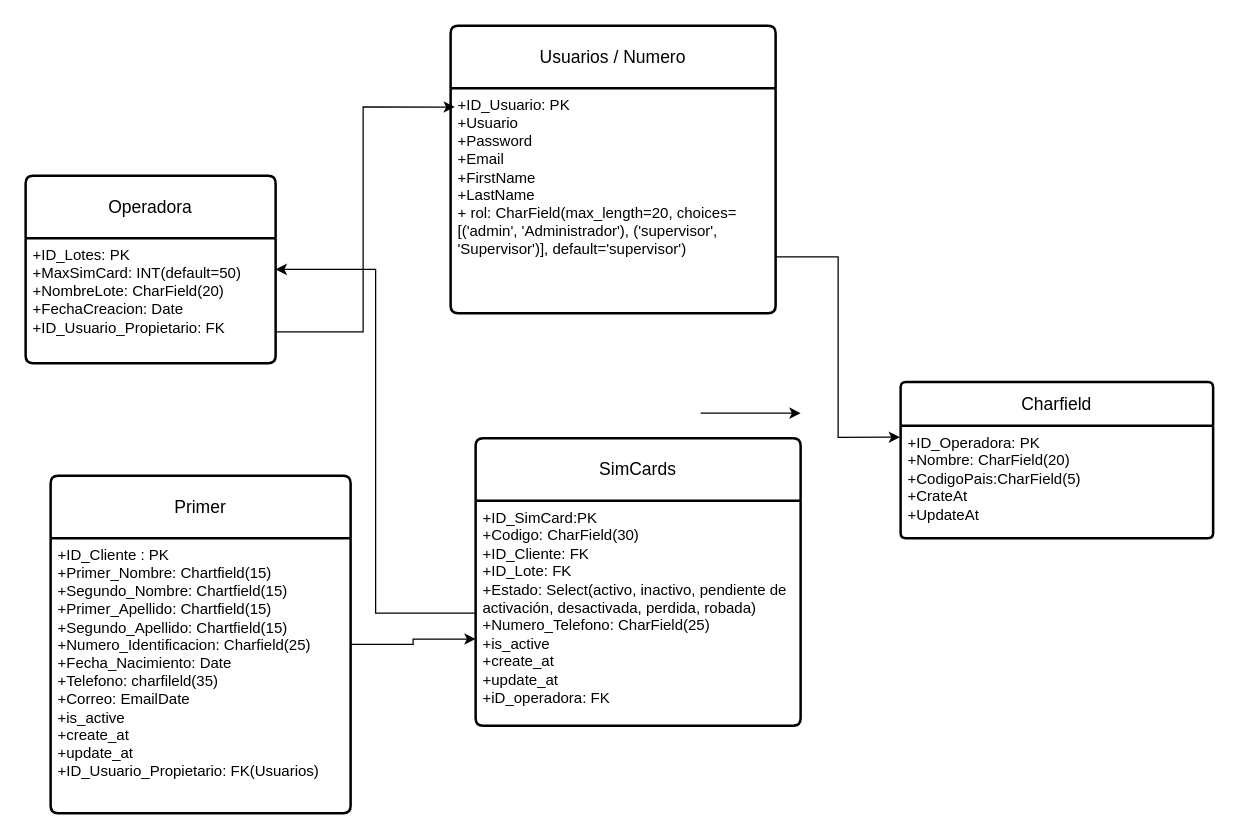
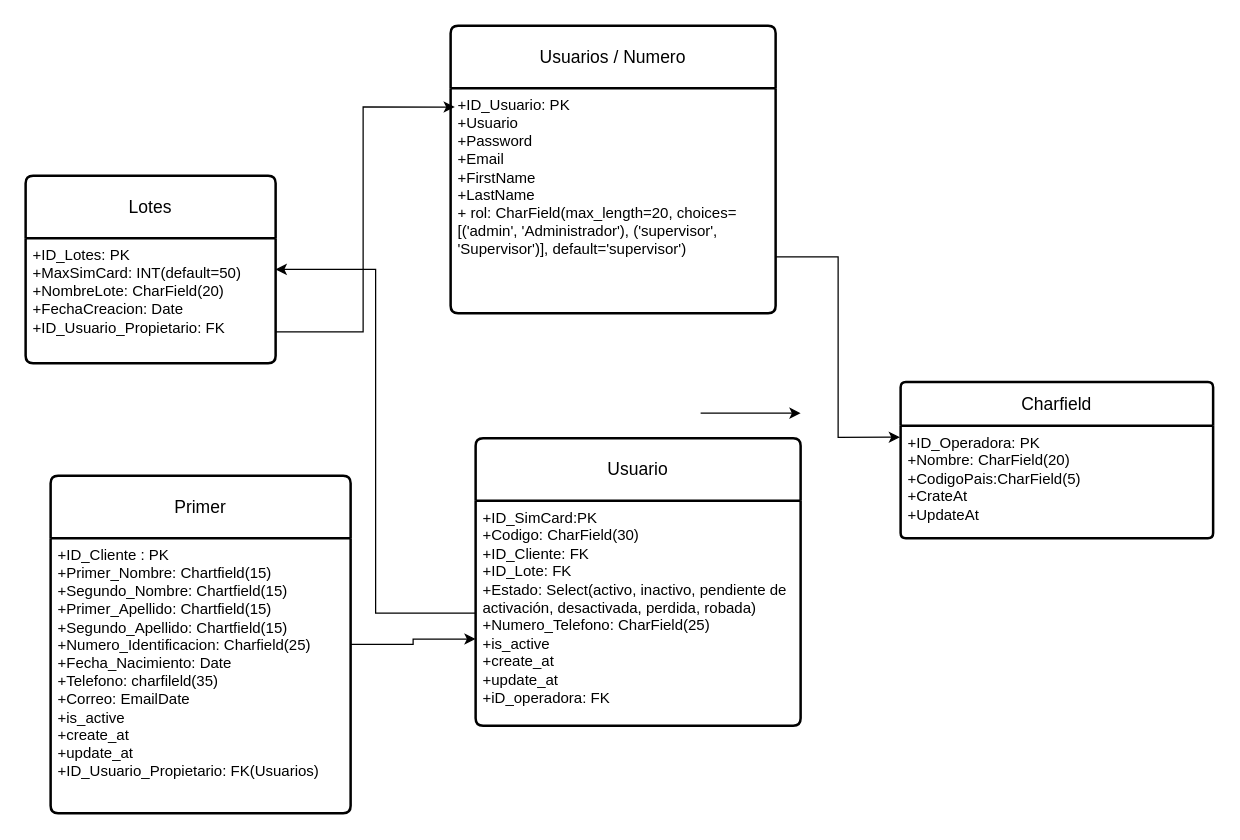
(151, 207) -> (151, 207)
(638, 469) -> (638, 469)
